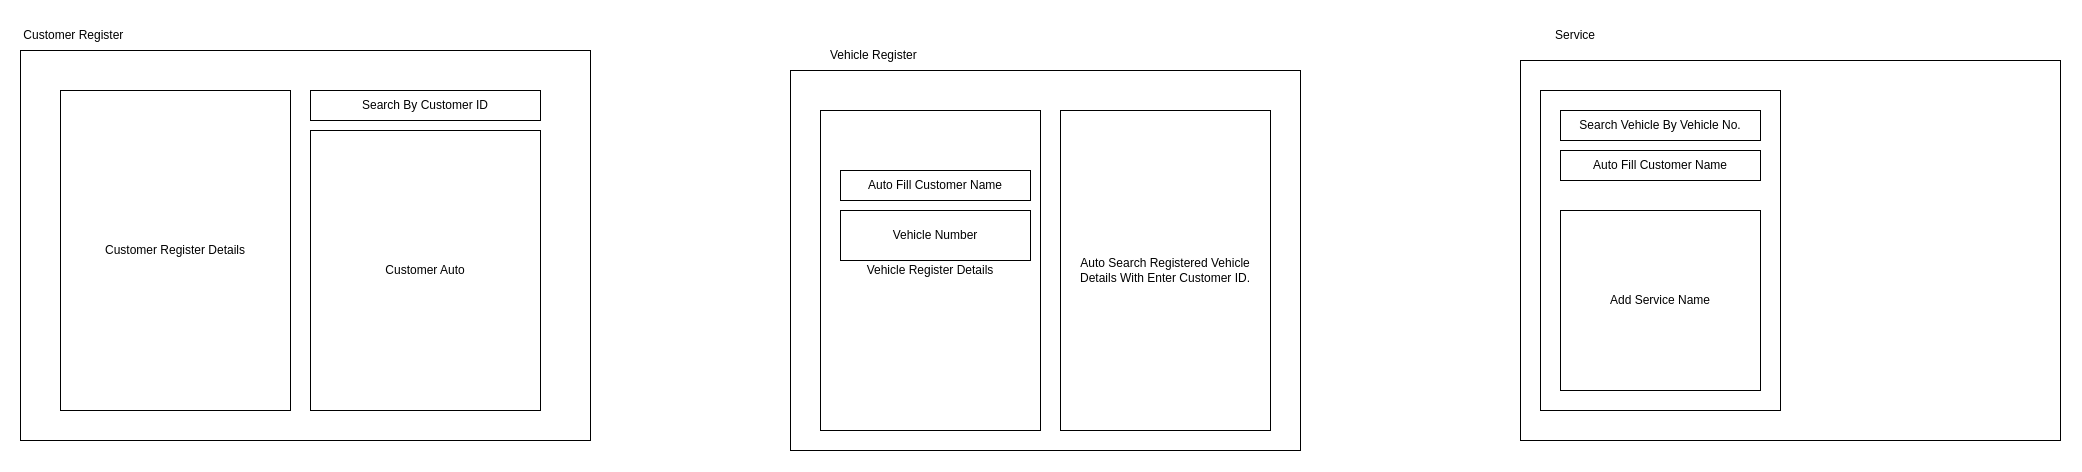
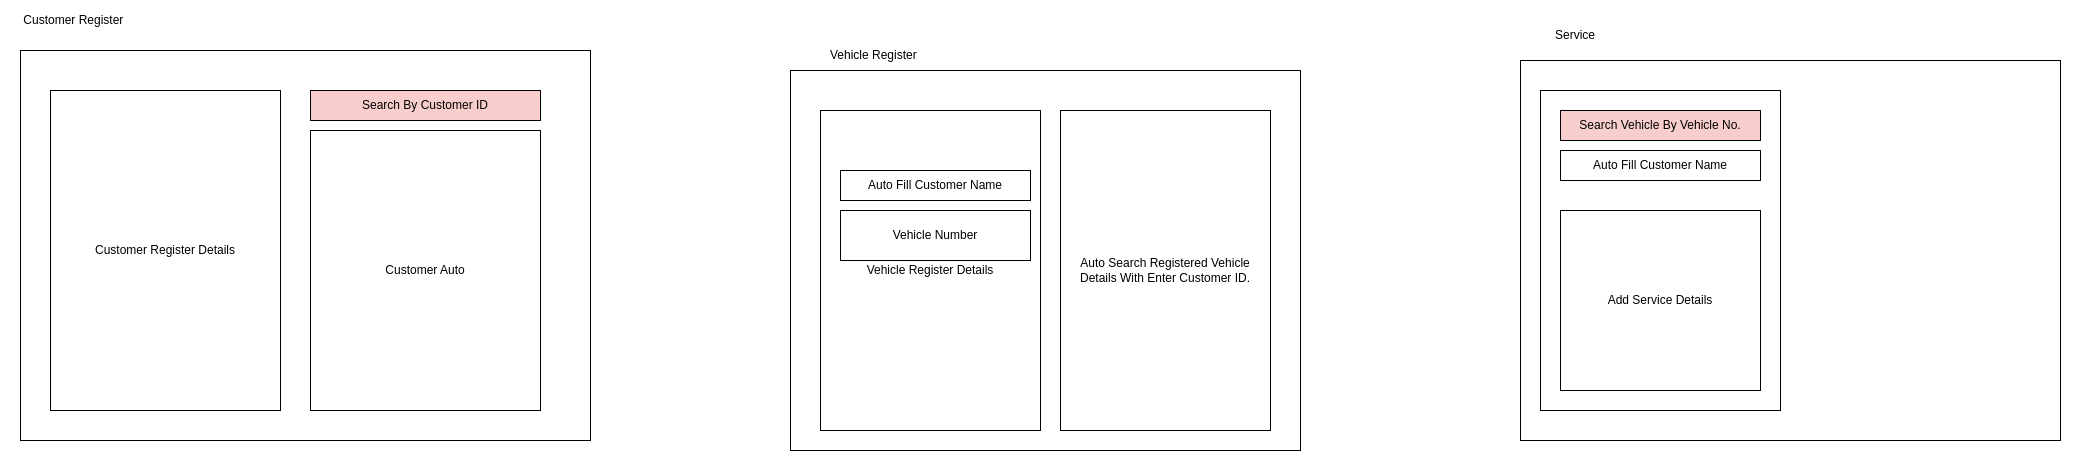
(76, 36) -> (76, 21)
(426, 106) -> (426, 106)
(1661, 126) -> (1661, 126)
(176, 251) -> (166, 251)
(1661, 301) -> (1661, 301)
